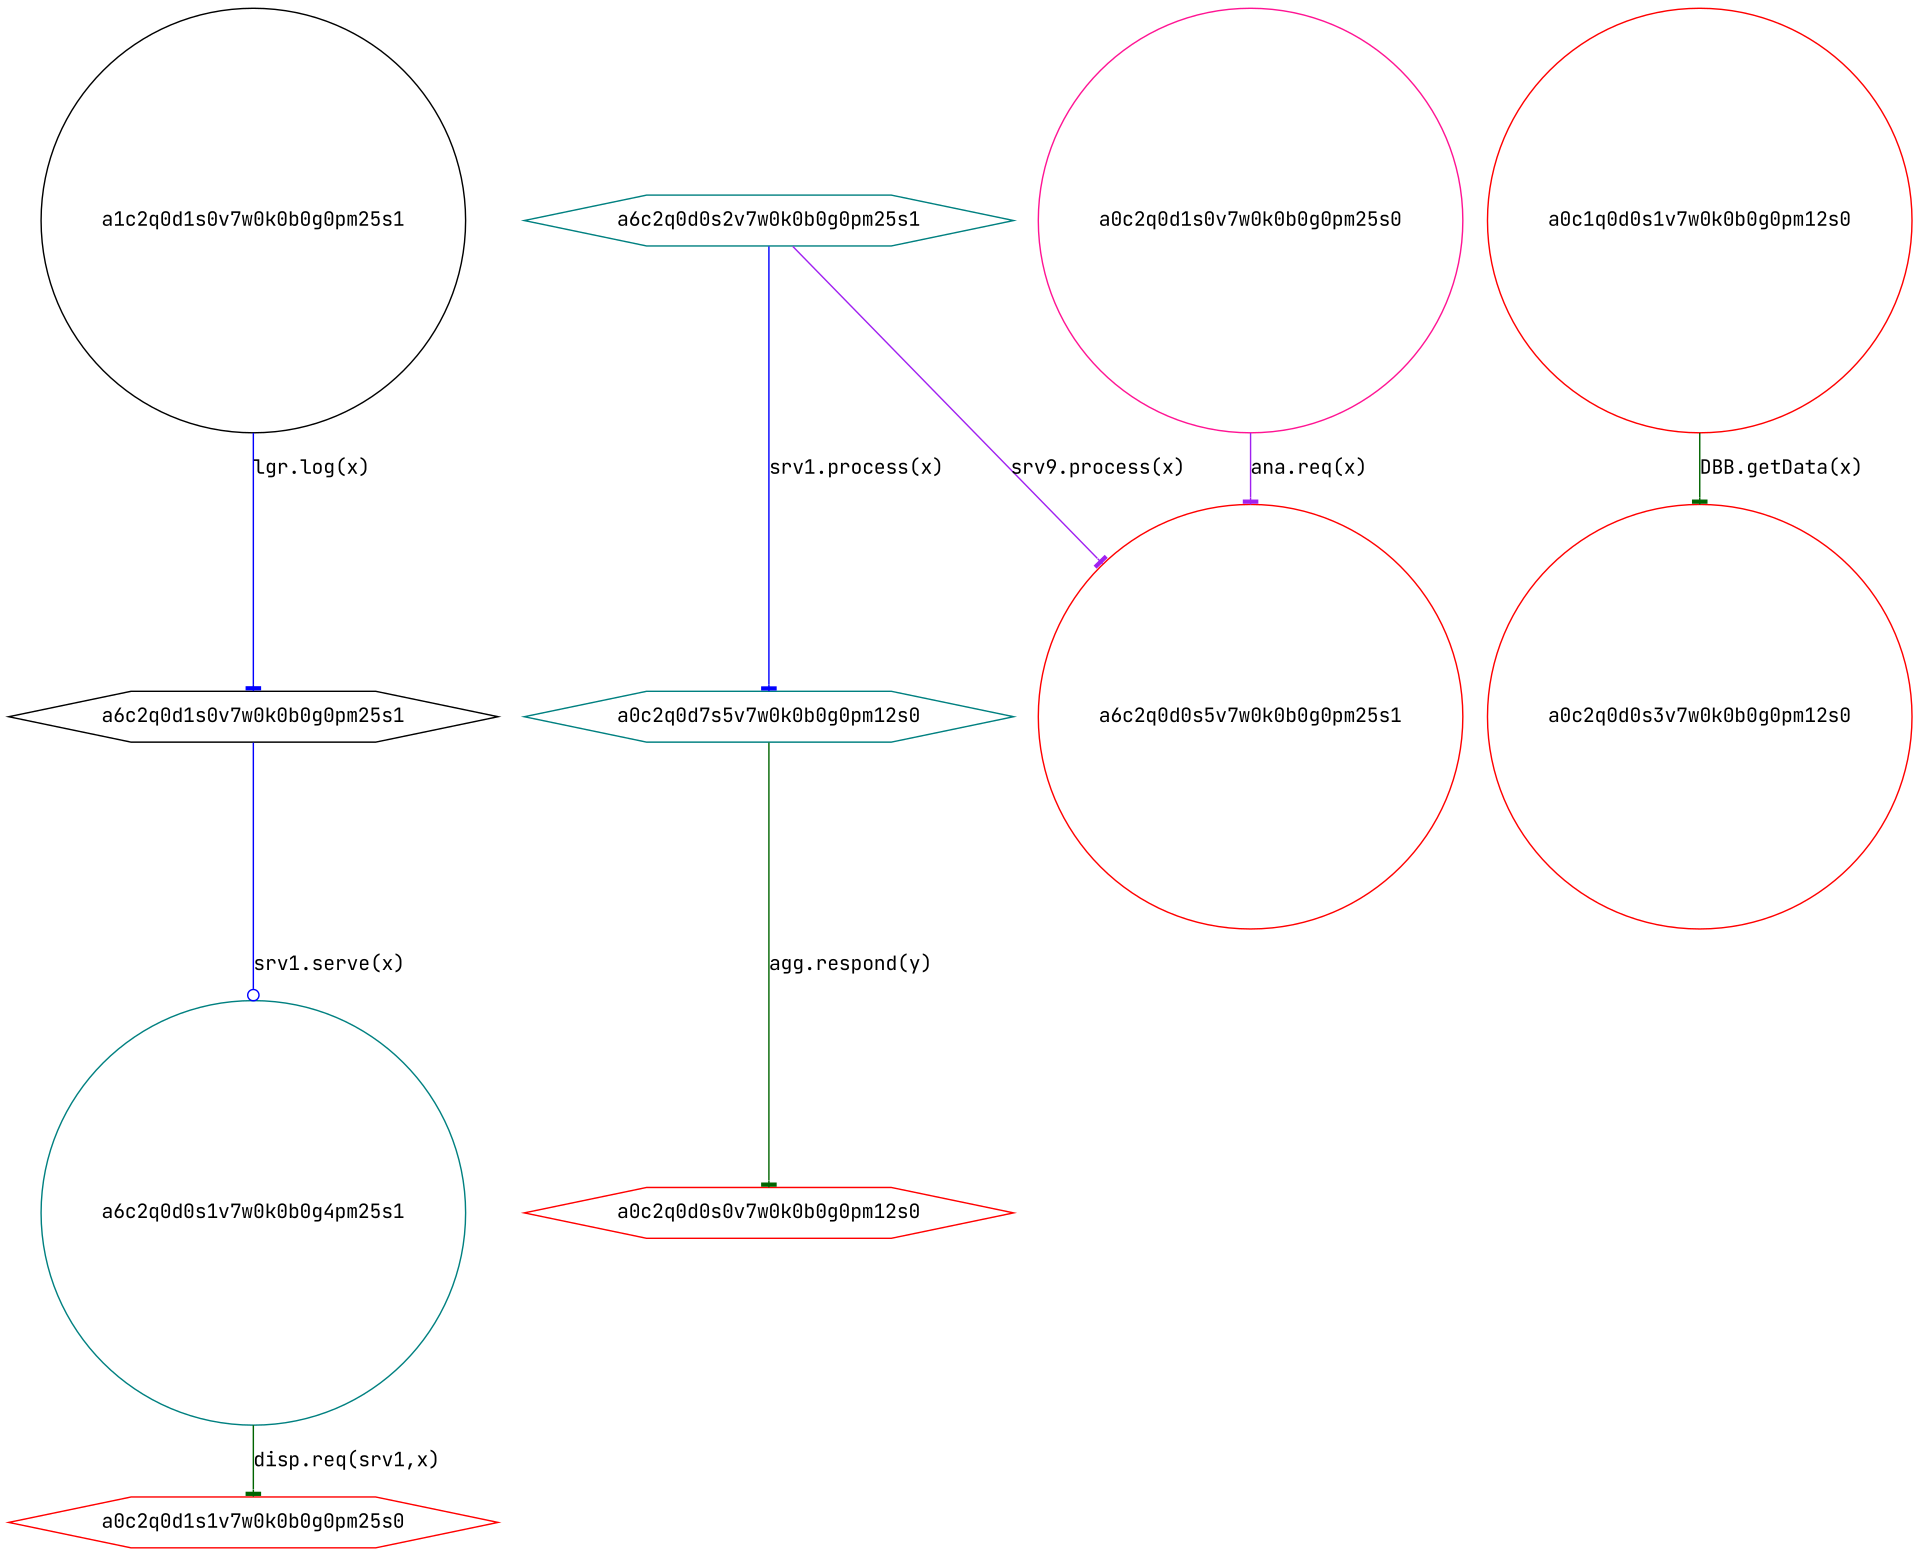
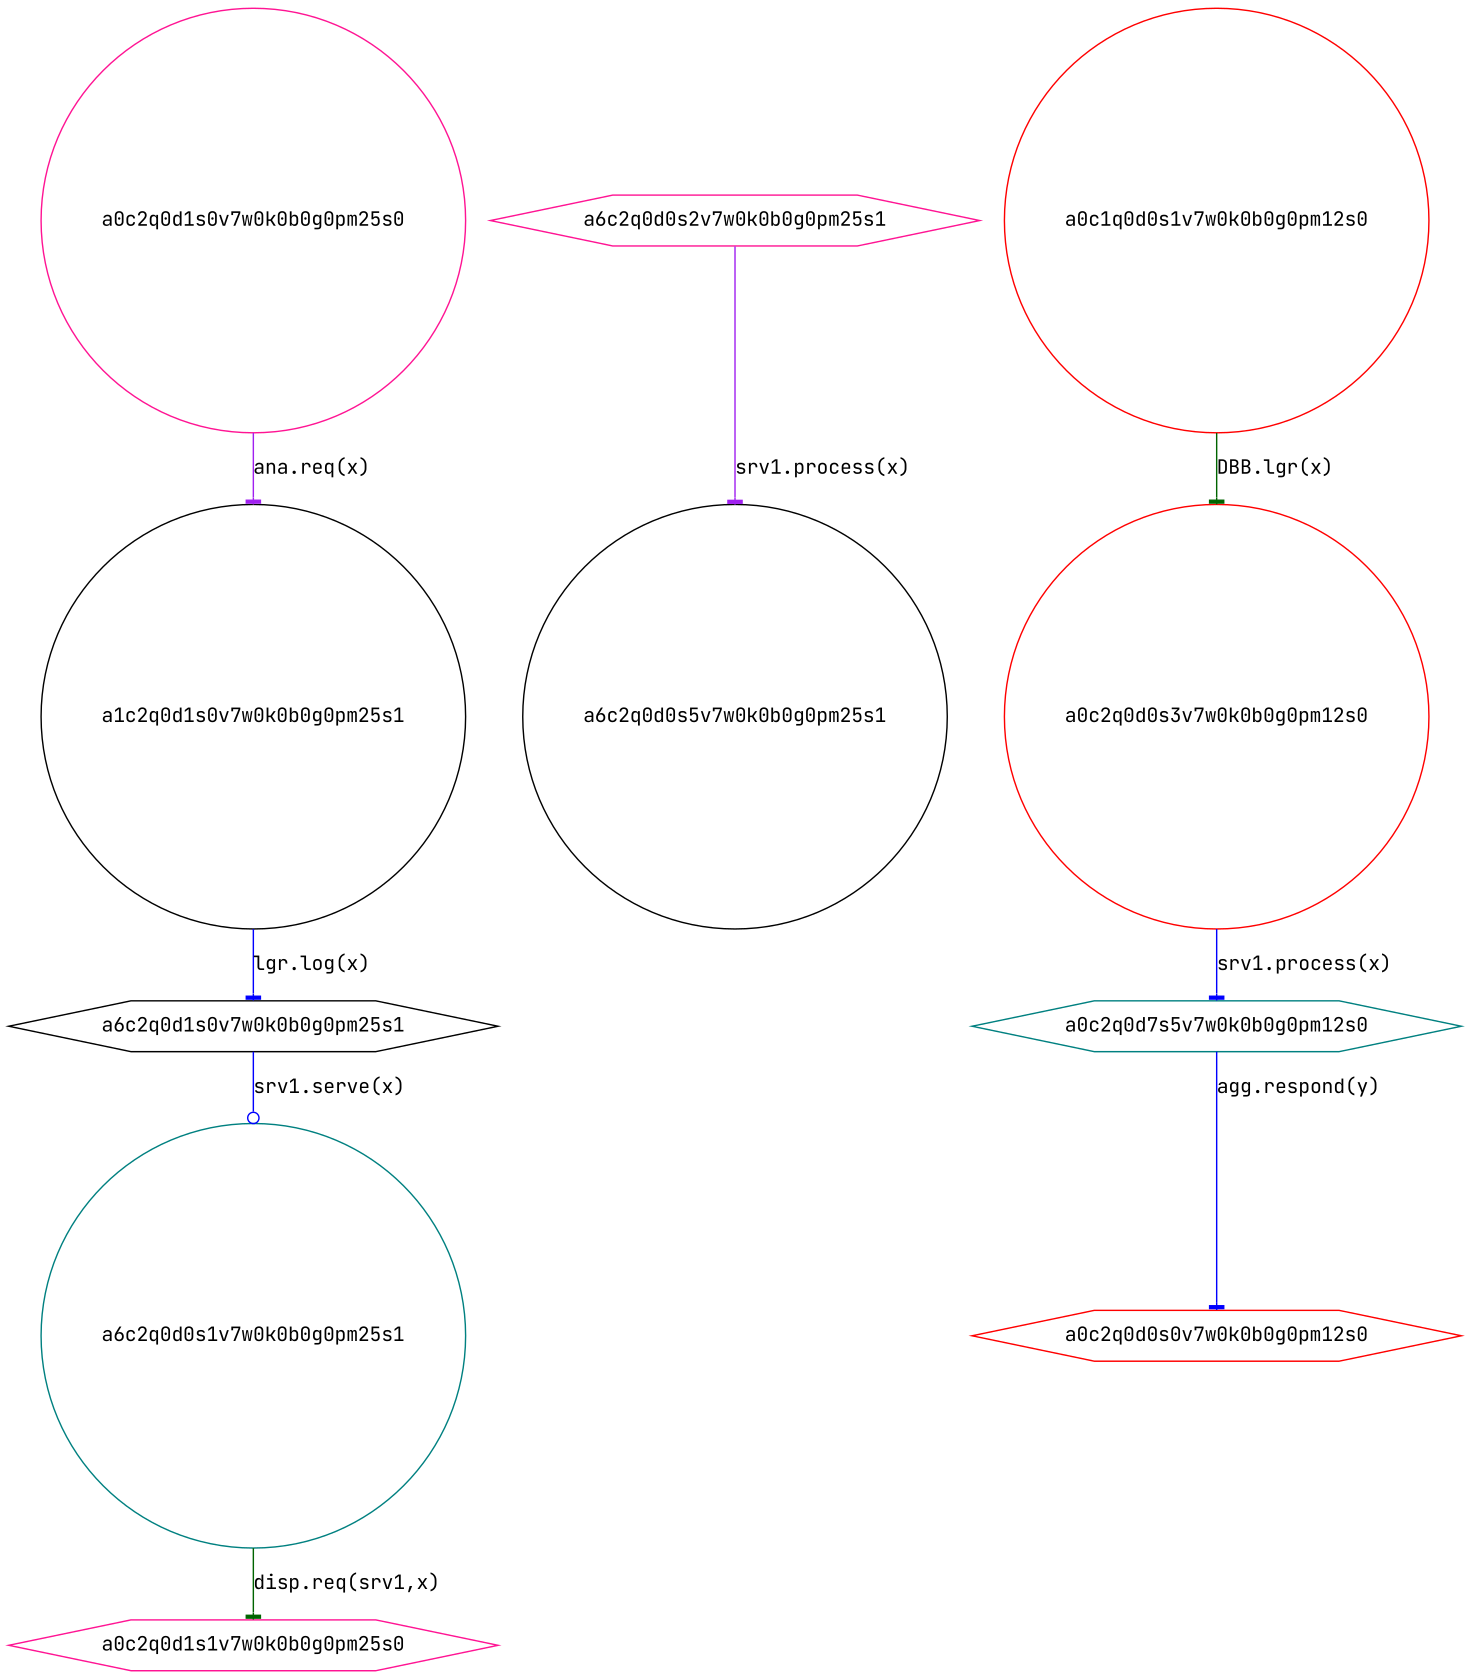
(769, 221) -> (735, 220)
(769, 465) -> (1217, 961)
(1251, 465) -> (253, 465)
(1098, 469) -> (823, 469)
(1782, 469) -> (1275, 469)
(1251, 717) -> (735, 717)
(769, 961) -> (1217, 1177)
(253, 1213) -> (253, 1336)
(253, 1522) -> (253, 1645)
